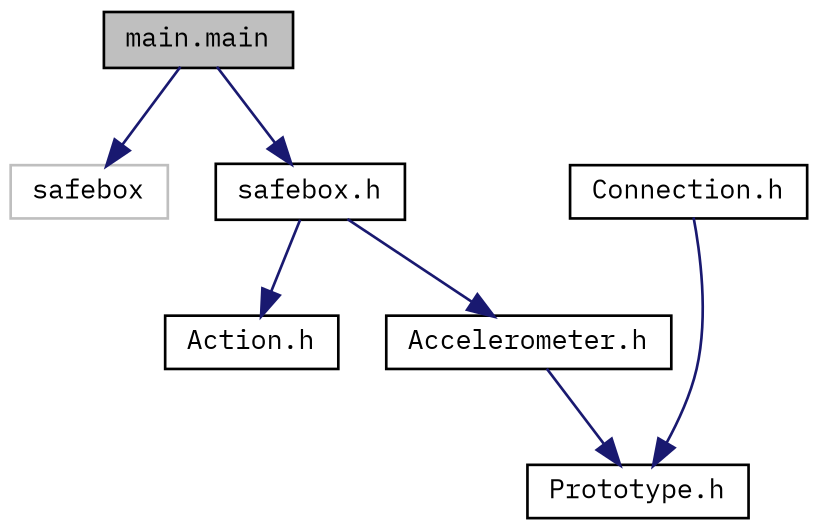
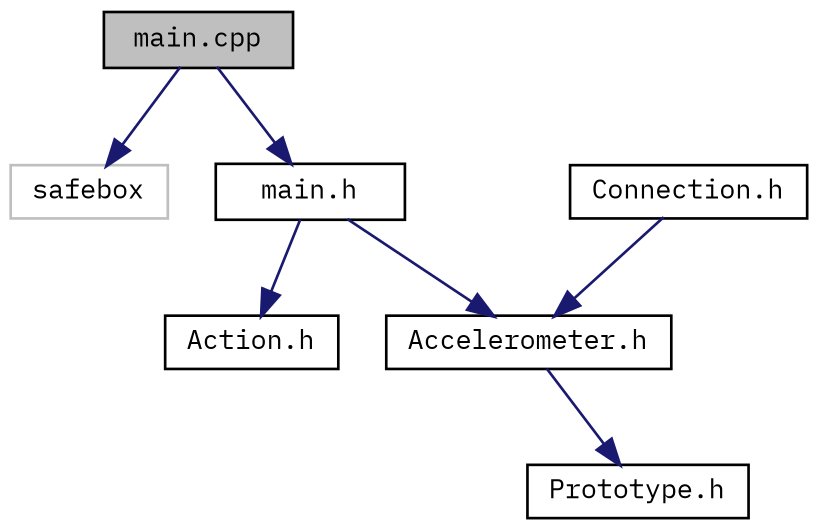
(198, 40) -> (198, 40)
(310, 192) -> (310, 192)
(702, 333) -> (619, 258)
